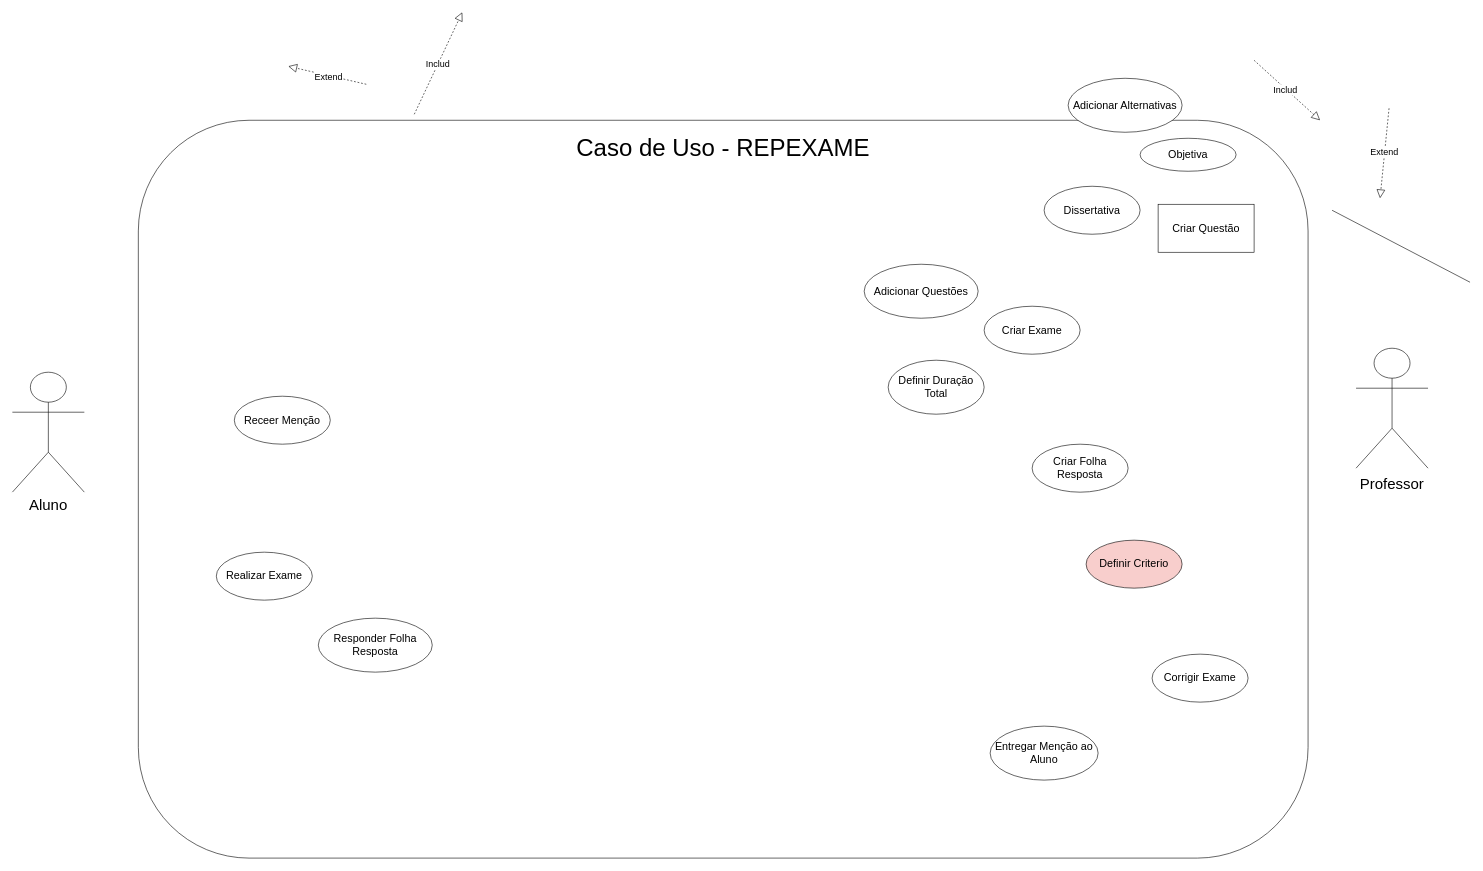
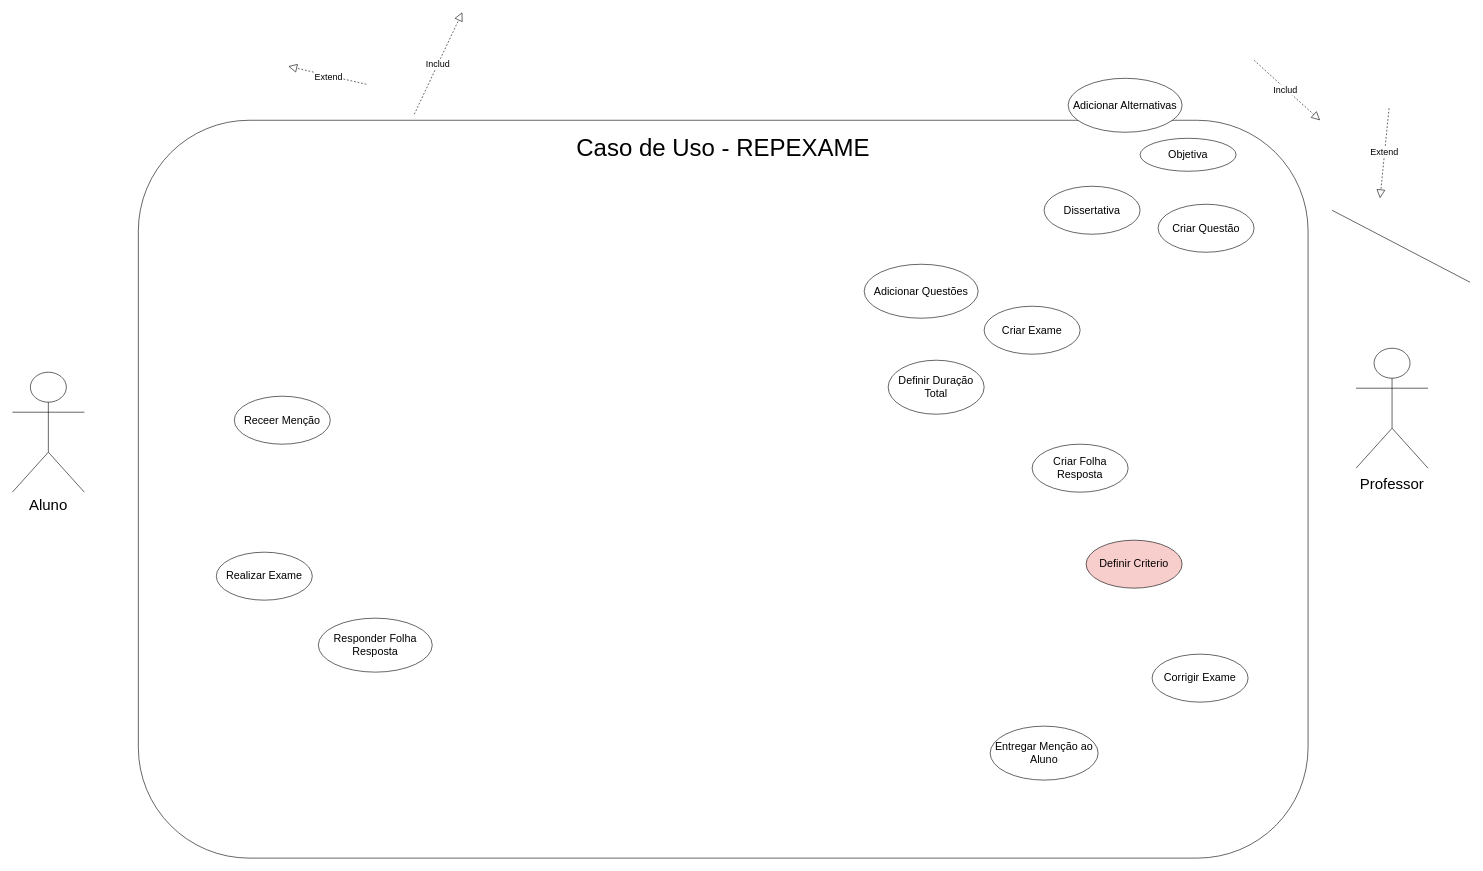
(1206, 228) -> (1206, 228)
